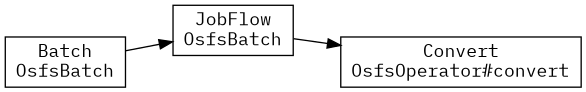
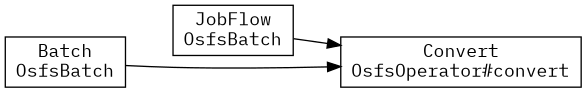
(143, 47) -> (226, 68)
